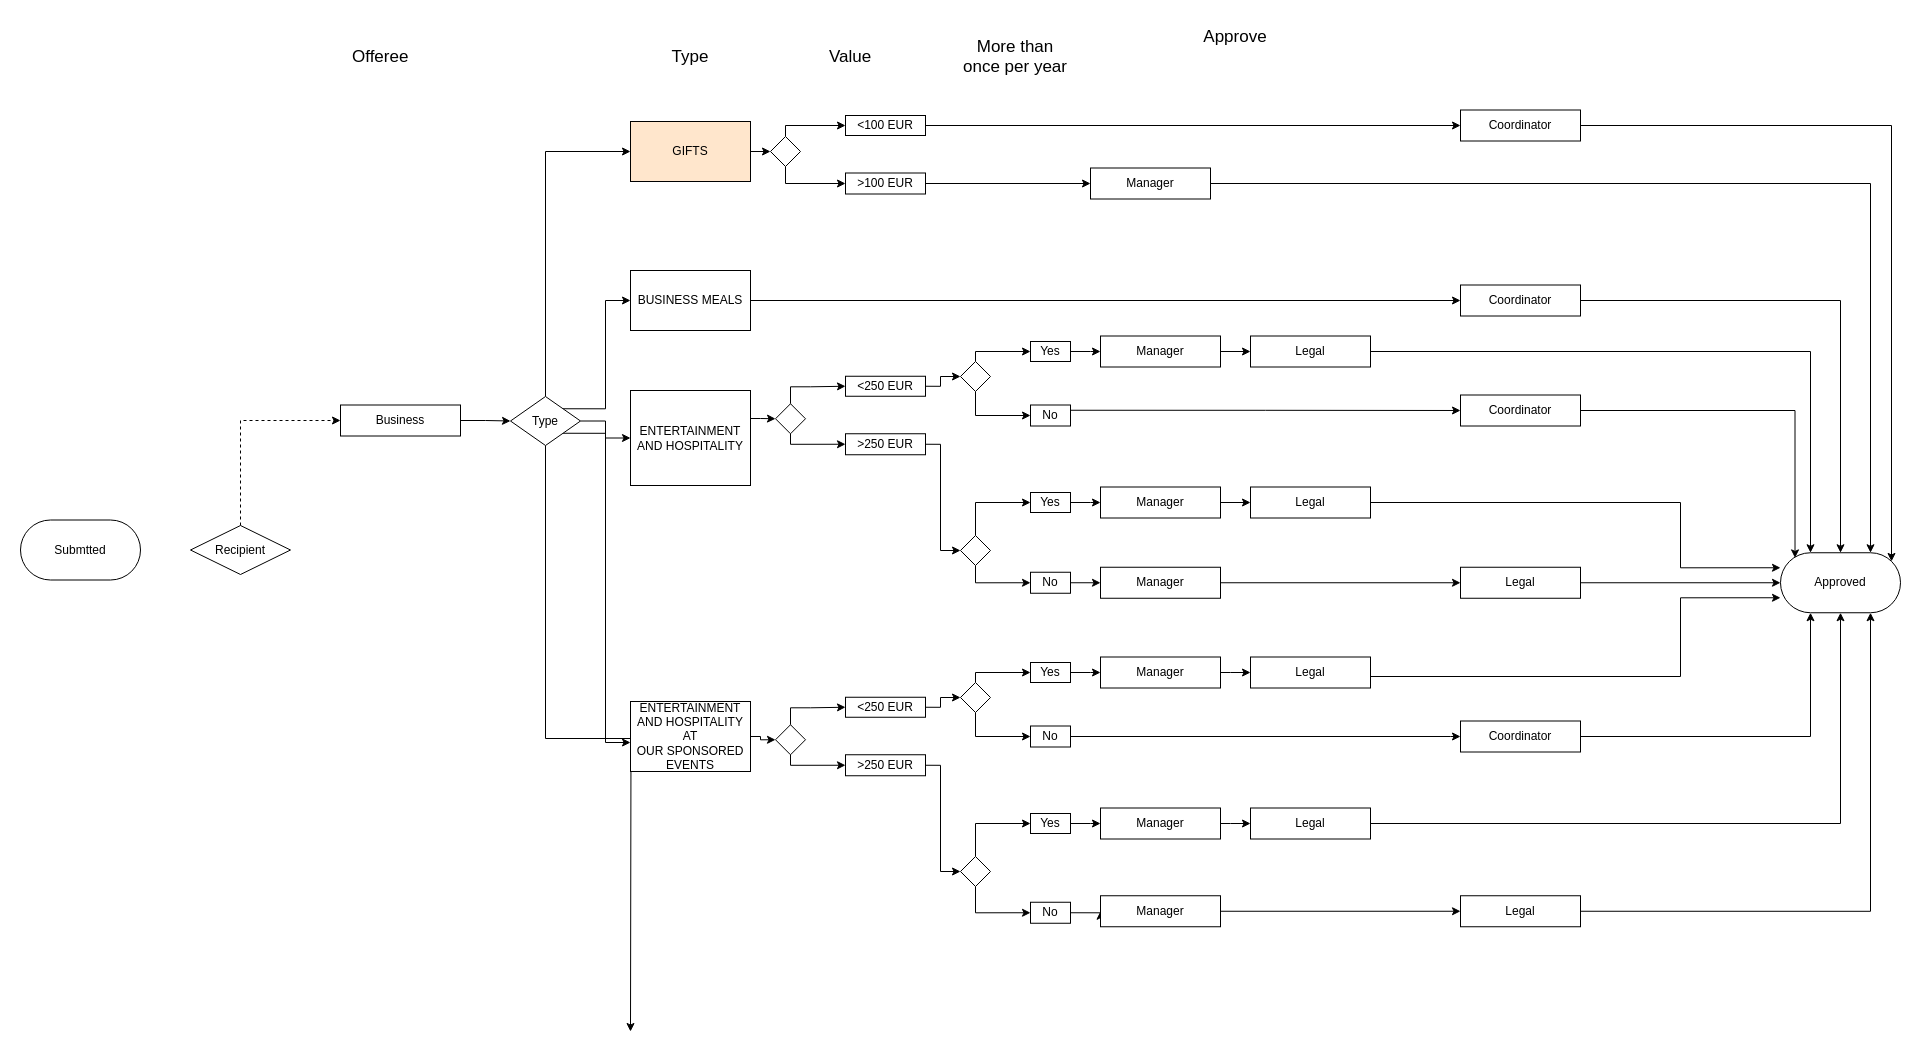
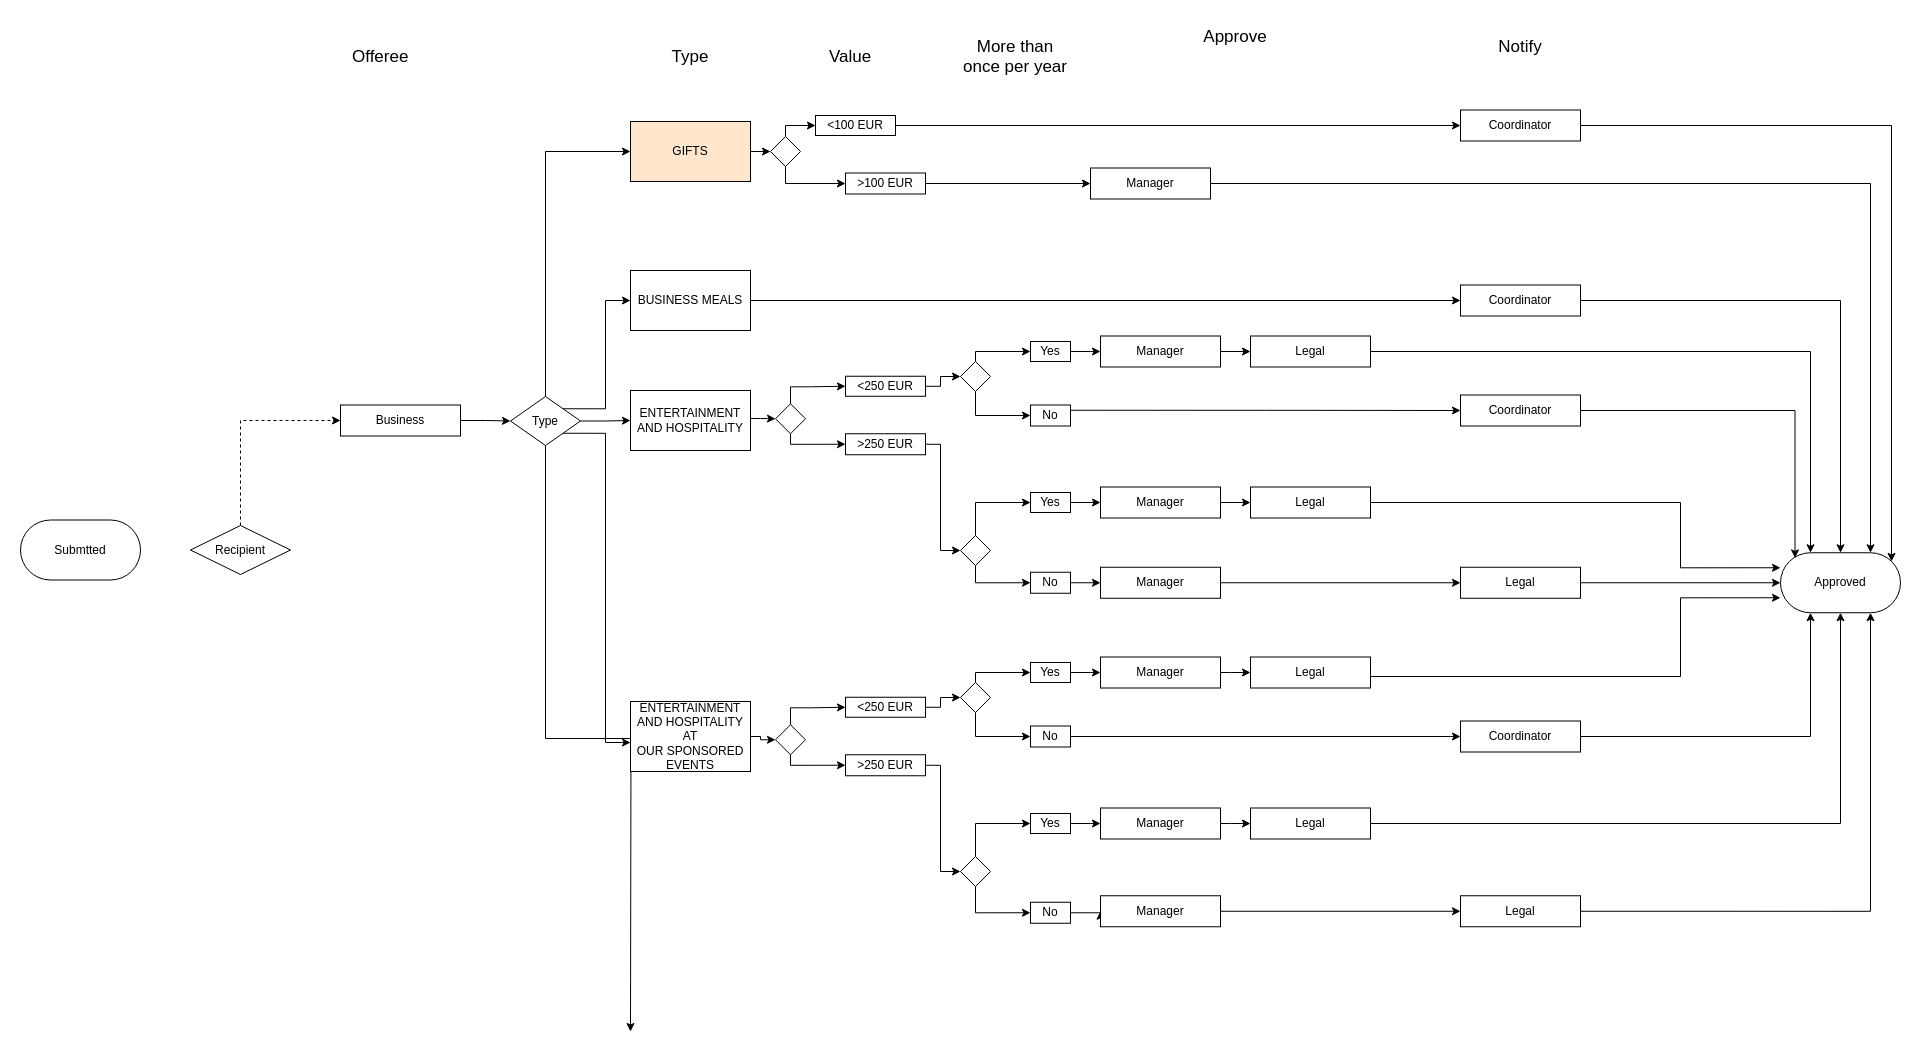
none -> (1521, 51)
(886, 126) -> (856, 126)
(691, 438) -> (691, 421)
